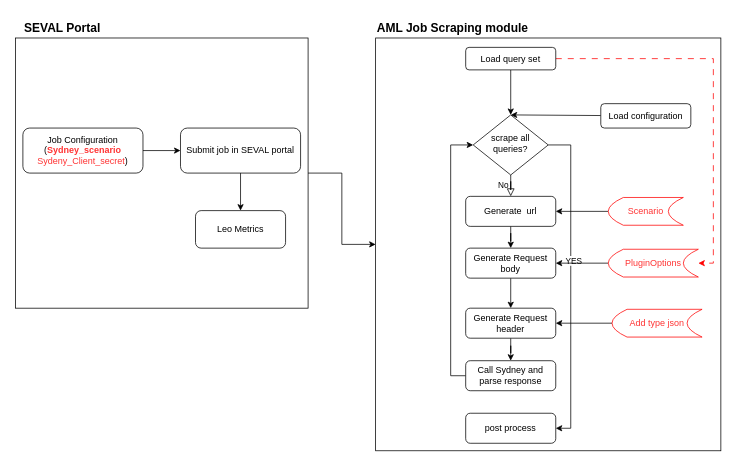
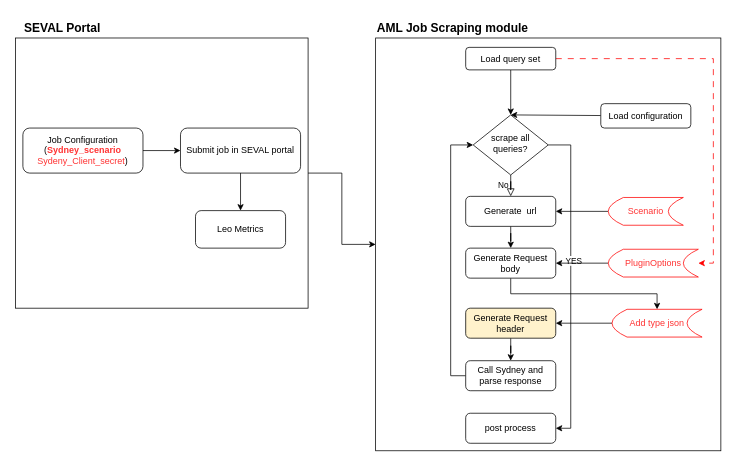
(510, 297) -> (588, 293)
(510, 323) -> (510, 323)
